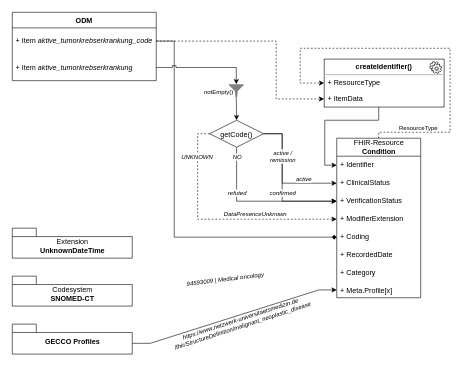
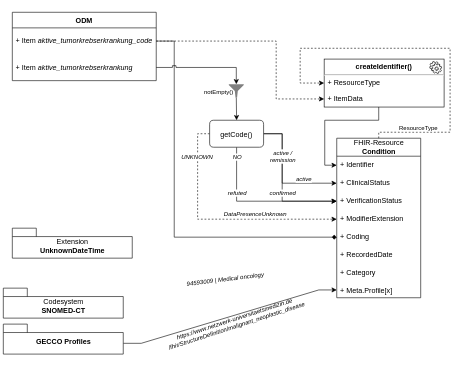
(237, 134) -> (237, 134)
(72, 291) -> (63, 303)
(72, 339) -> (63, 339)
